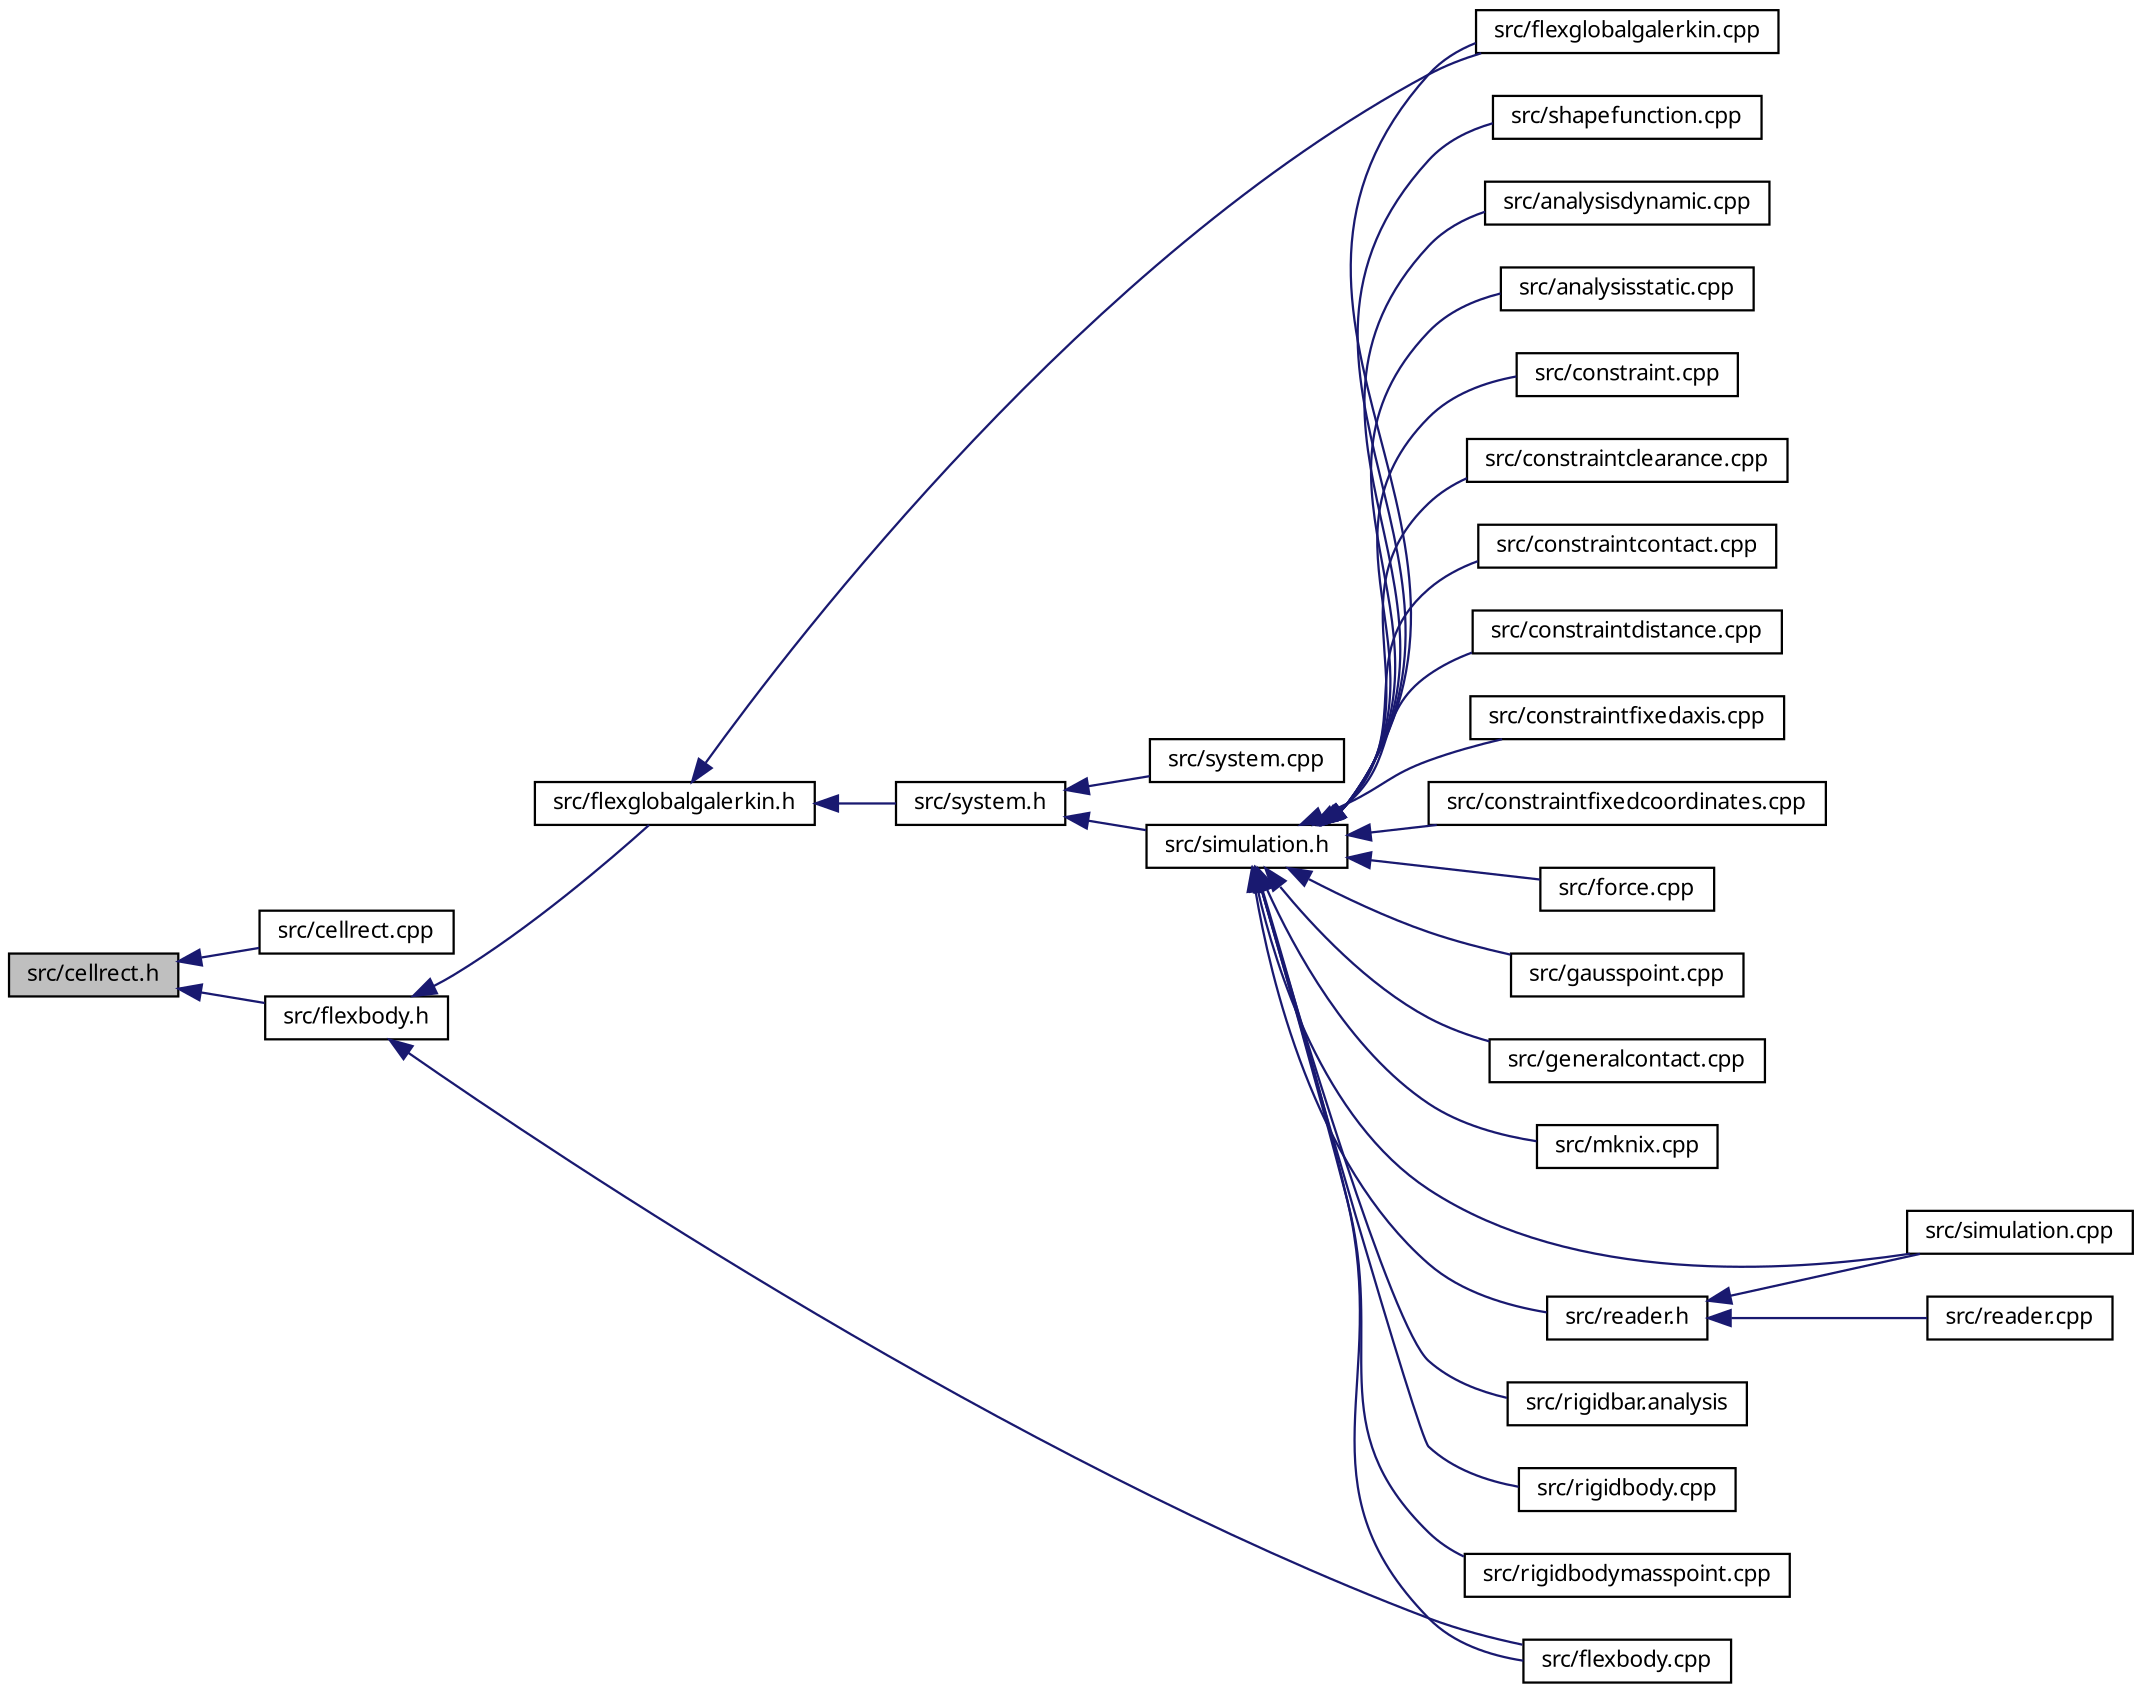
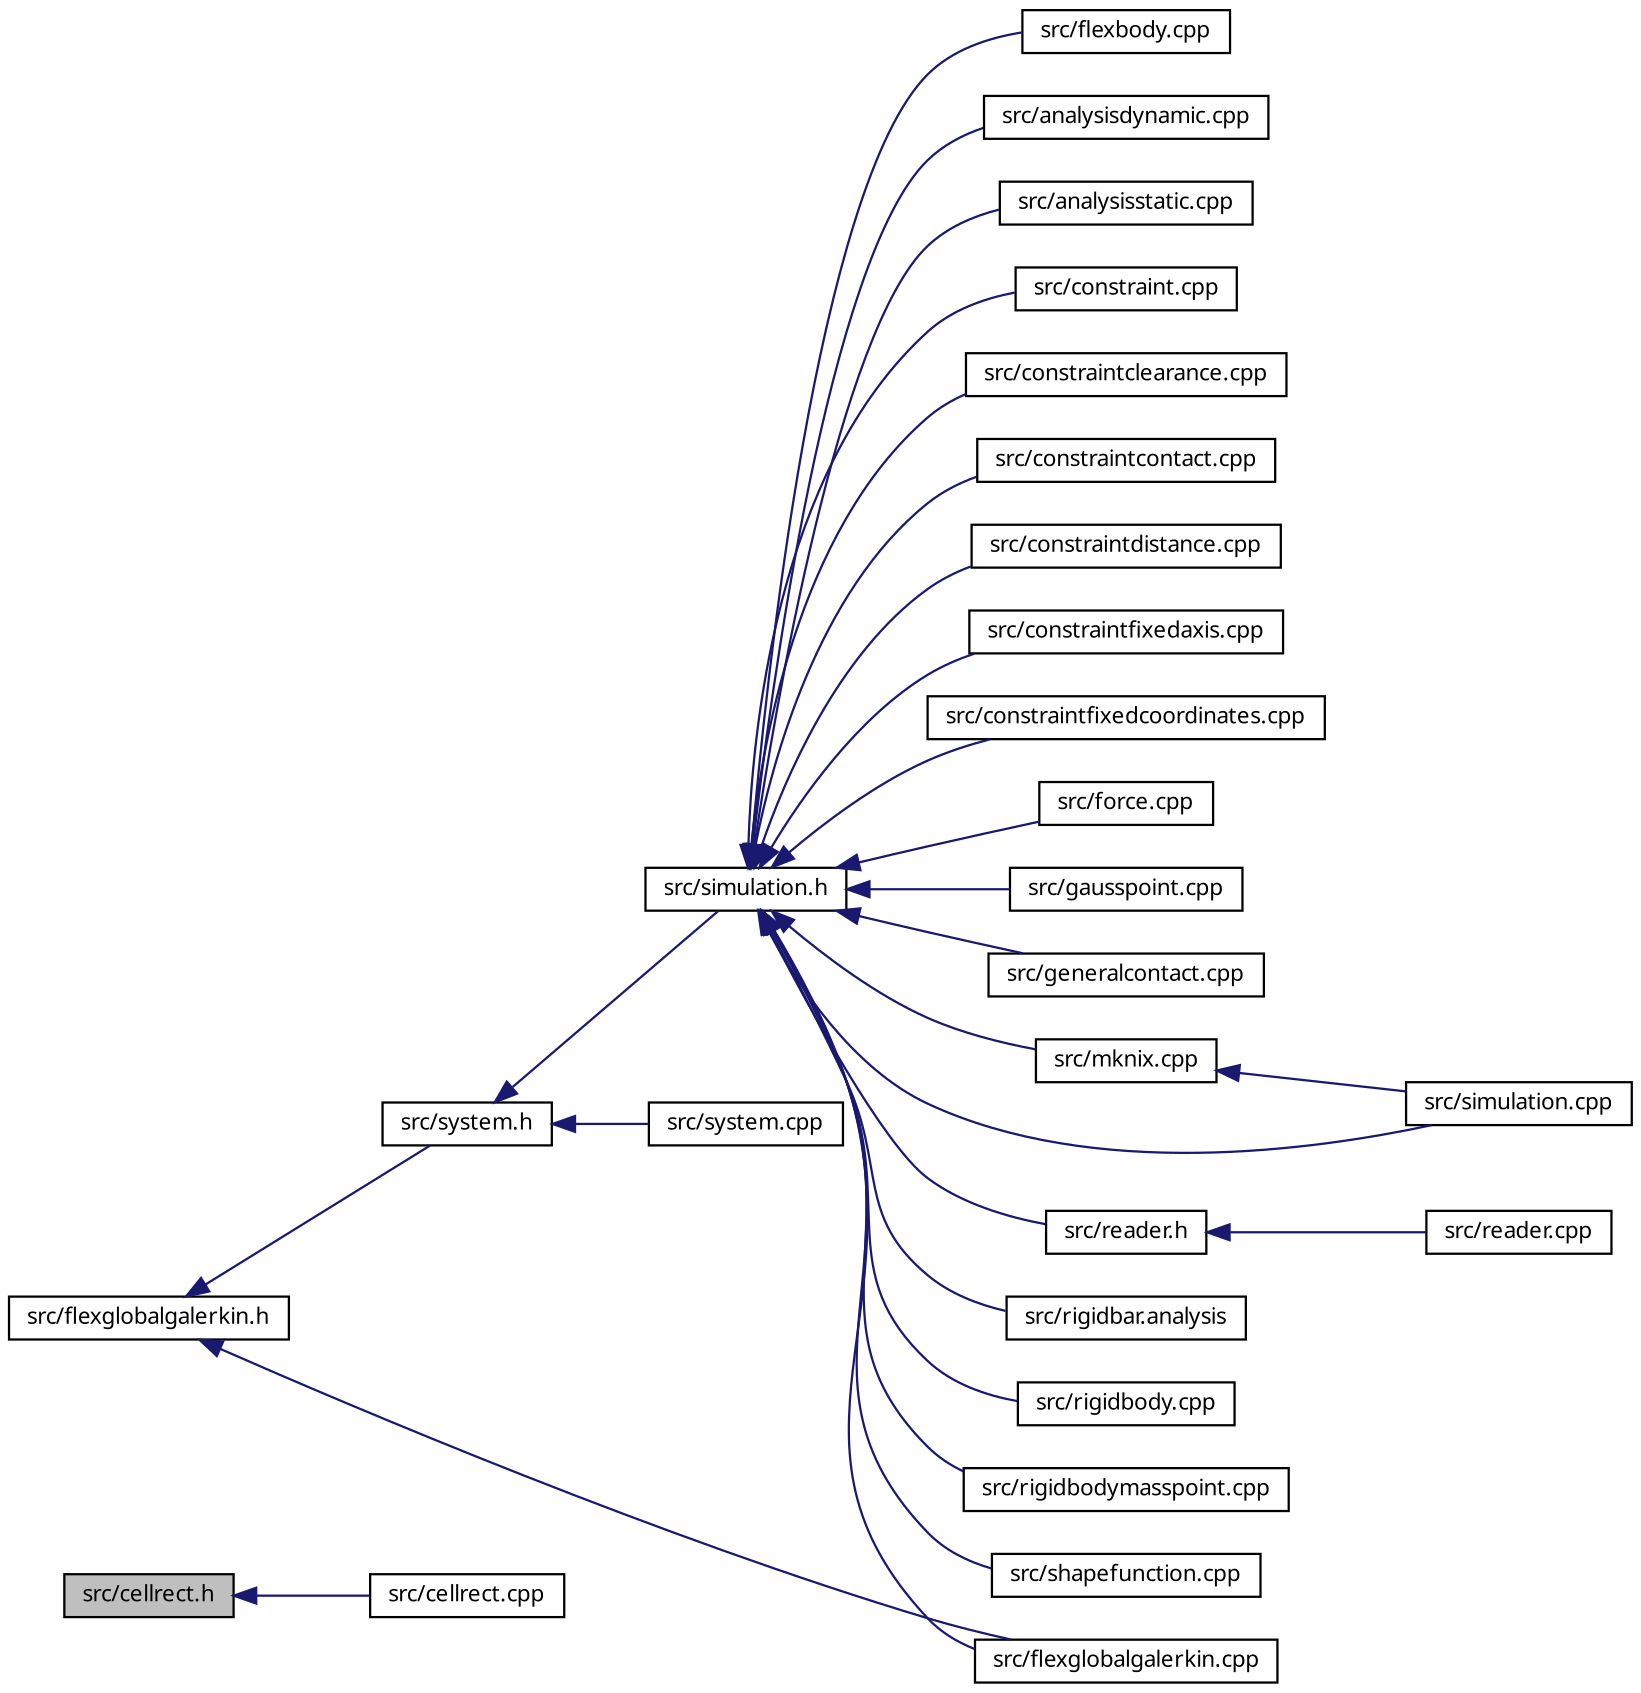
(357, 1018) -> none
(1811, 1278) -> (1323, 1082)
